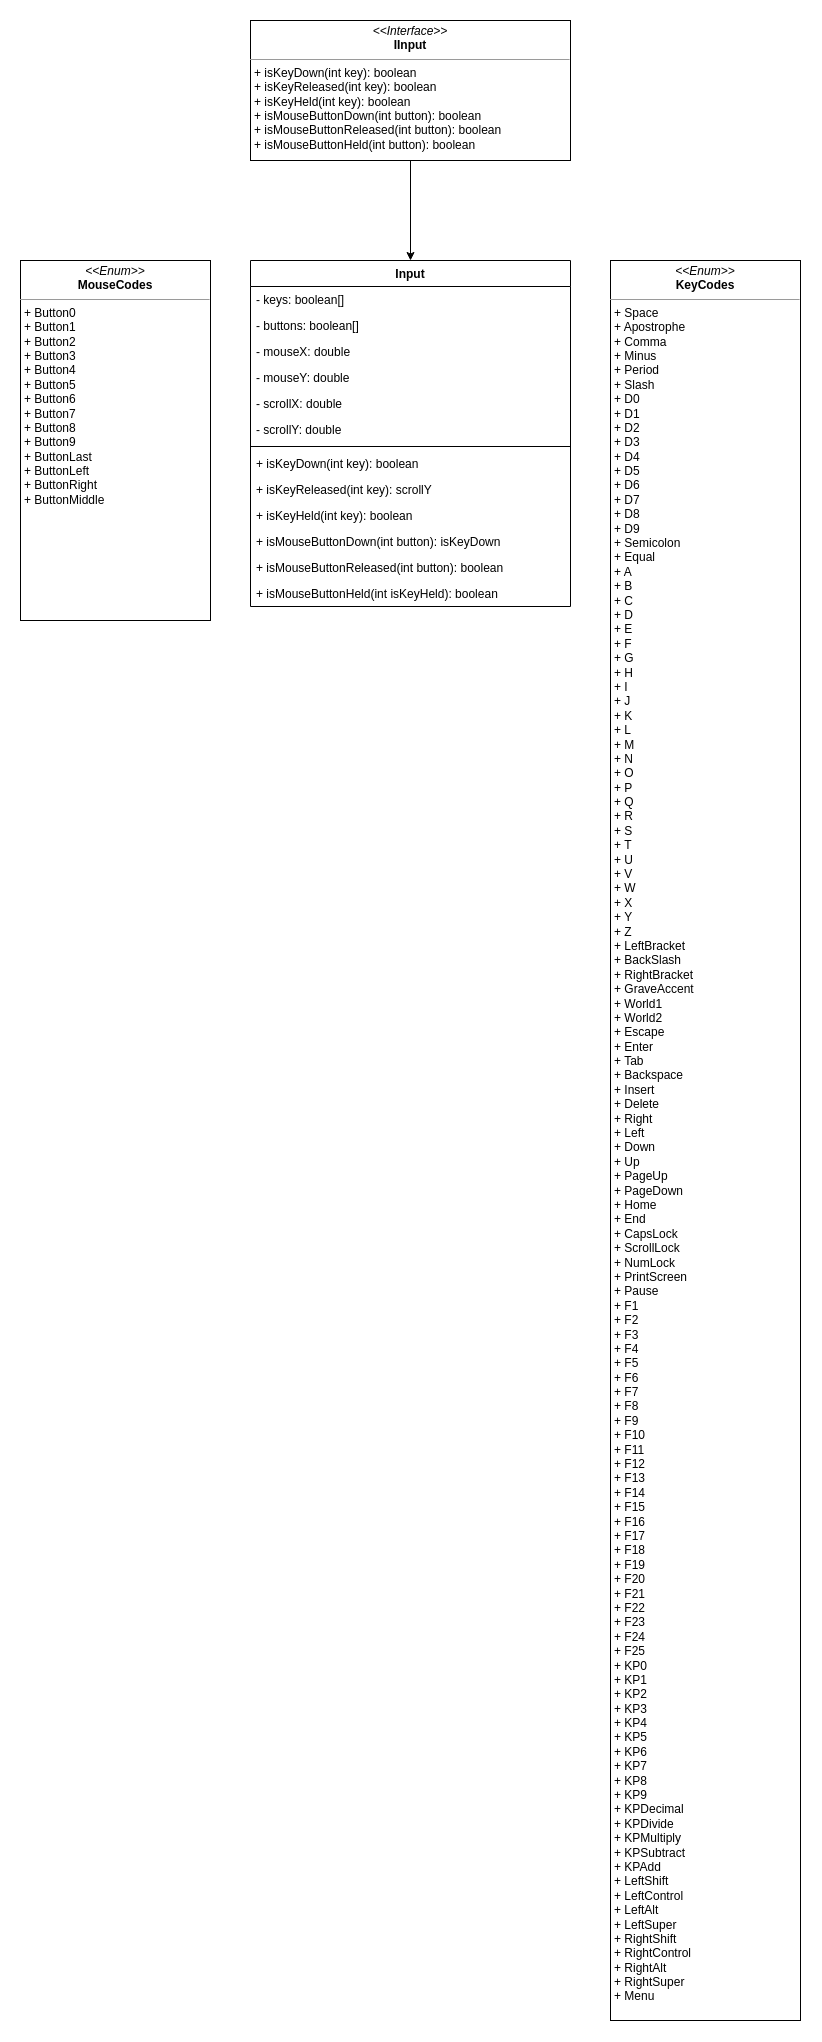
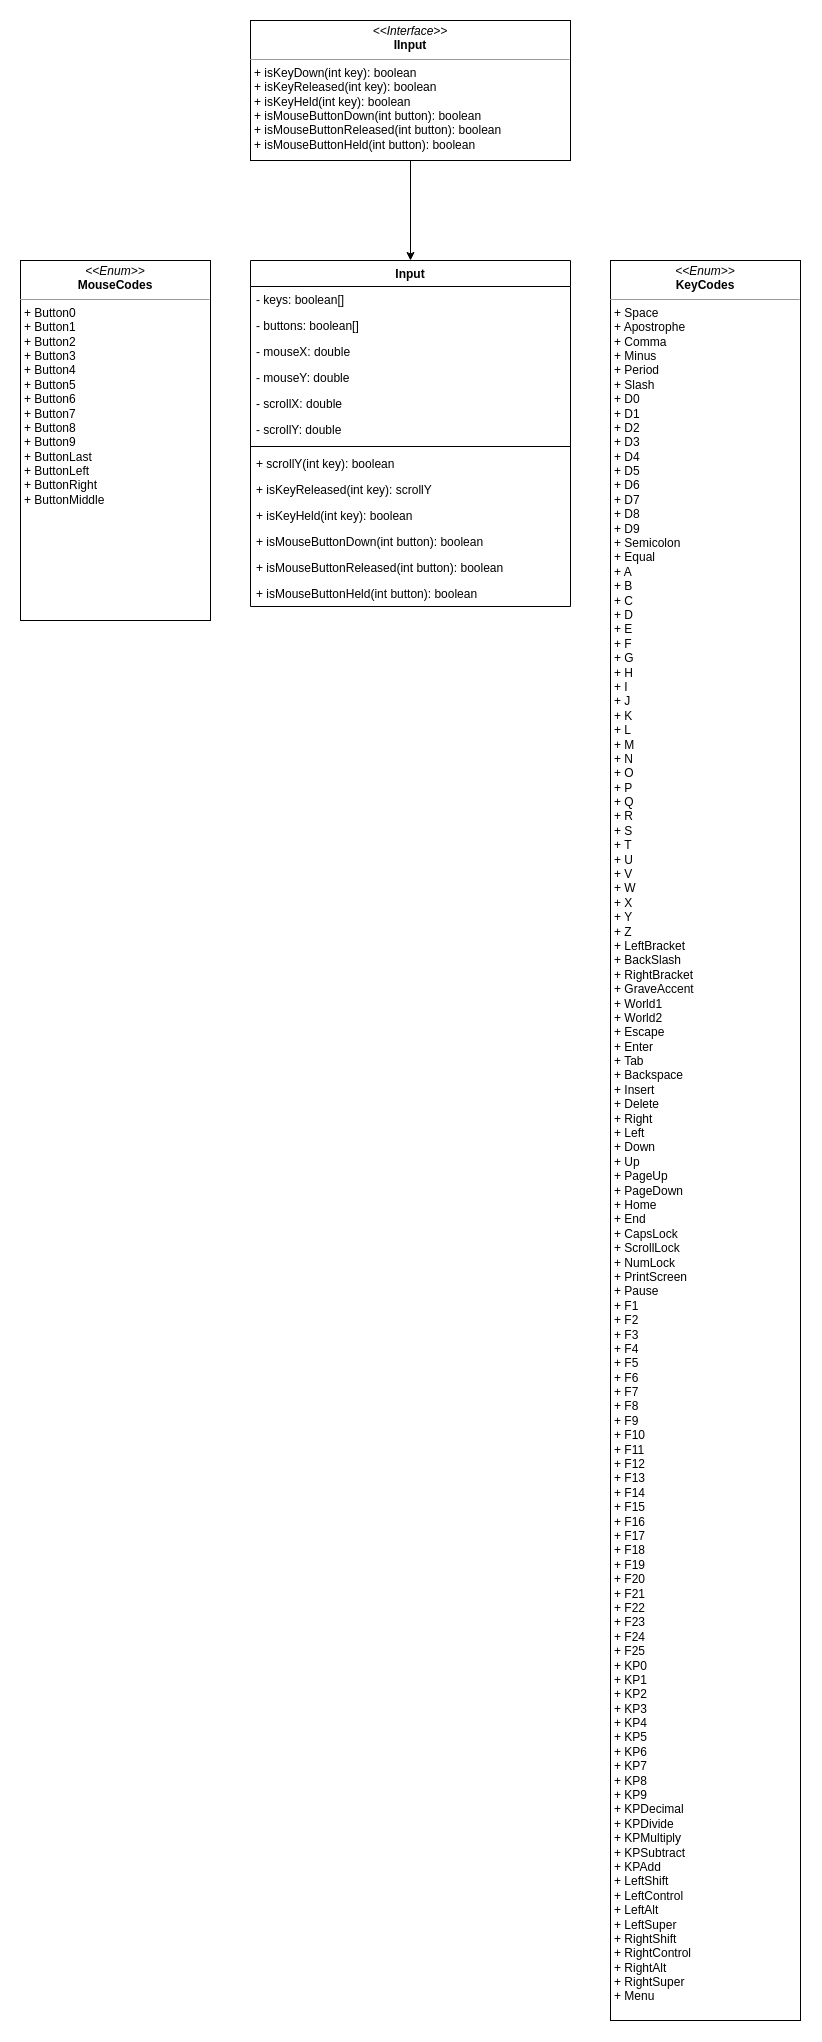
(343, 465) -> (335, 465)
(387, 543) -> (380, 543)
(385, 595) -> (378, 595)
